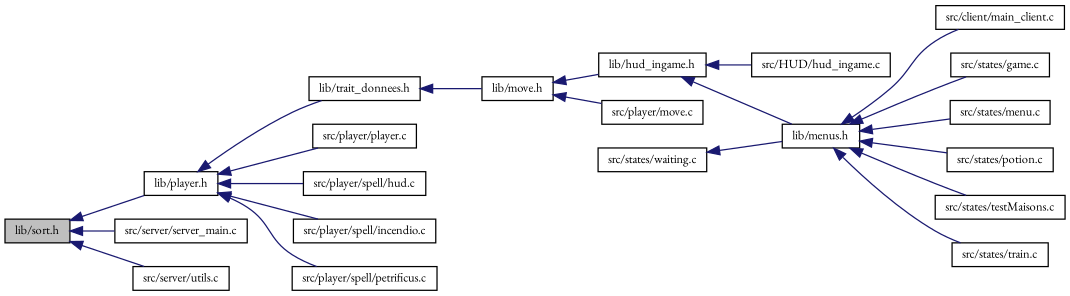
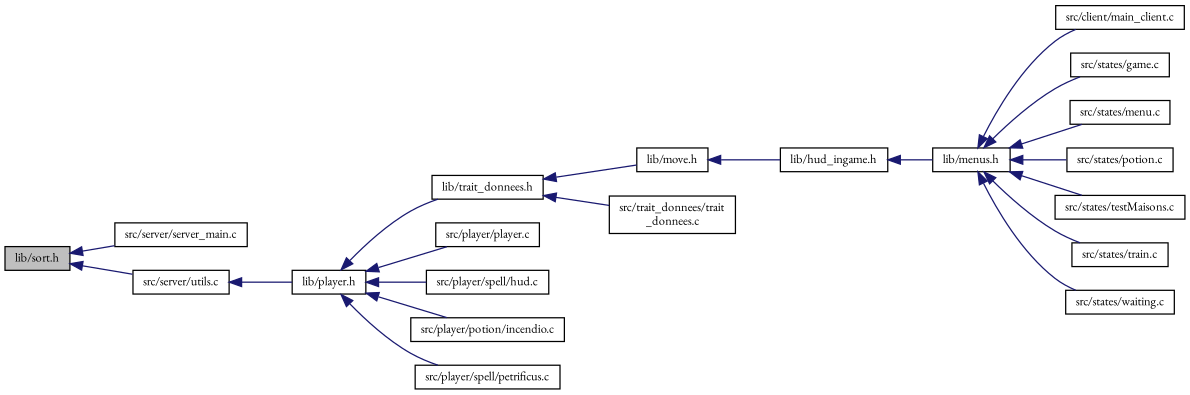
(821, 65) -> none
(652, 112) -> none
(751, 146) -> (1022, 244)
(113, 206) -> (267, 282)
none -> (672, 215)
(365, 231) -> (488, 330)
